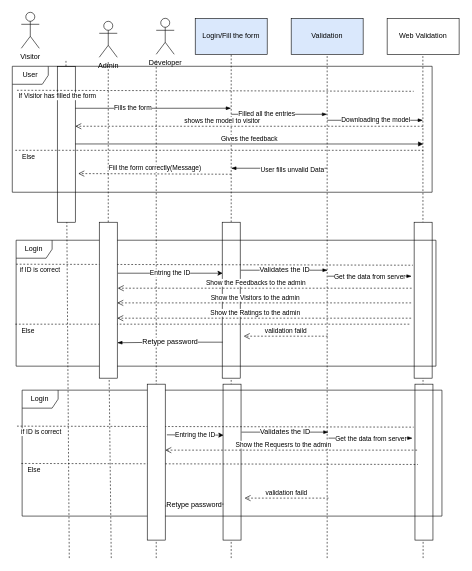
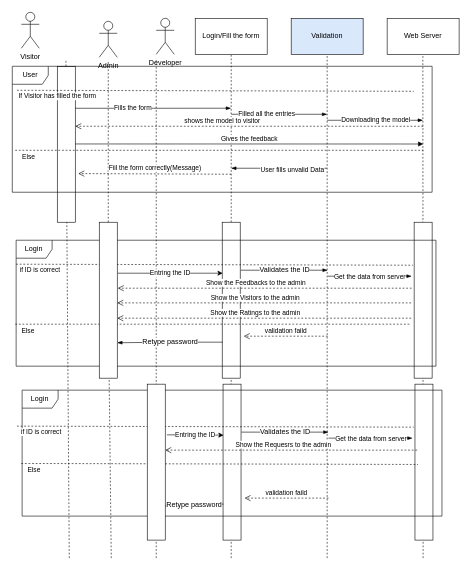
(231, 36) -> (231, 36)
(423, 36) -> (423, 36)
